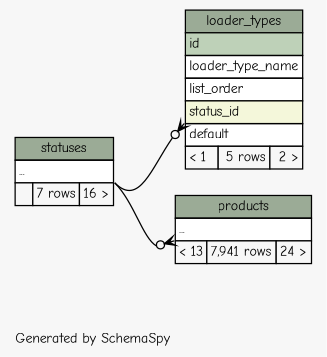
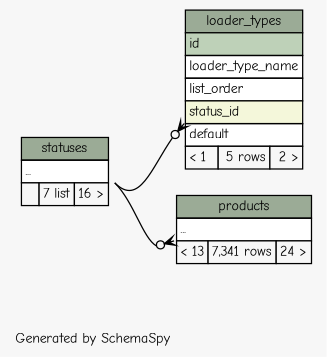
(56, 194) -> (57, 194)
(242, 252) -> (242, 252)
